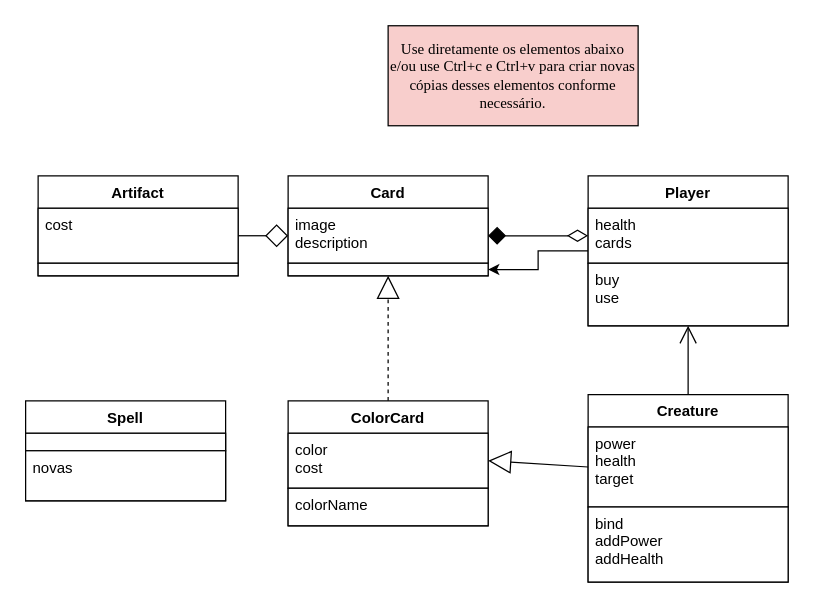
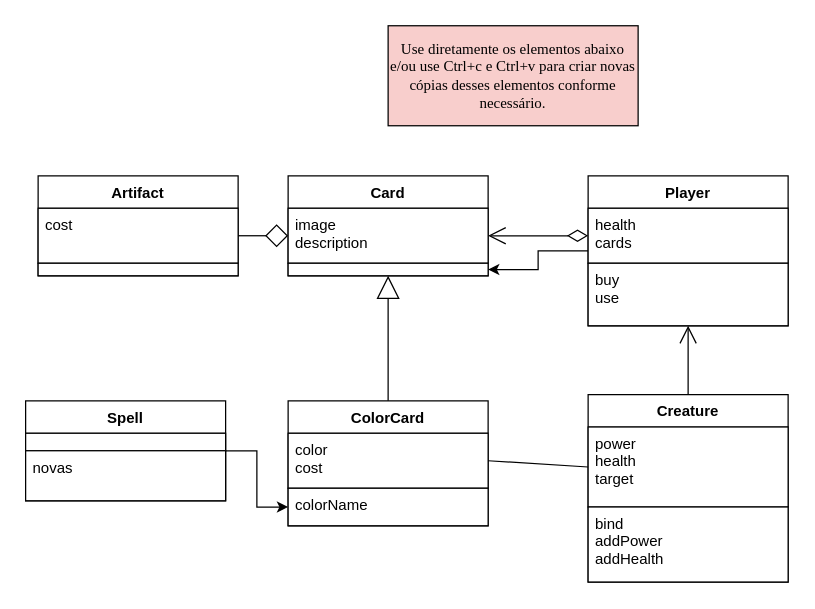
(506, 236) -> (499, 236)
(388, 349) -> (388, 349)
(512, 462) -> (501, 461)
none -> (257, 475)
